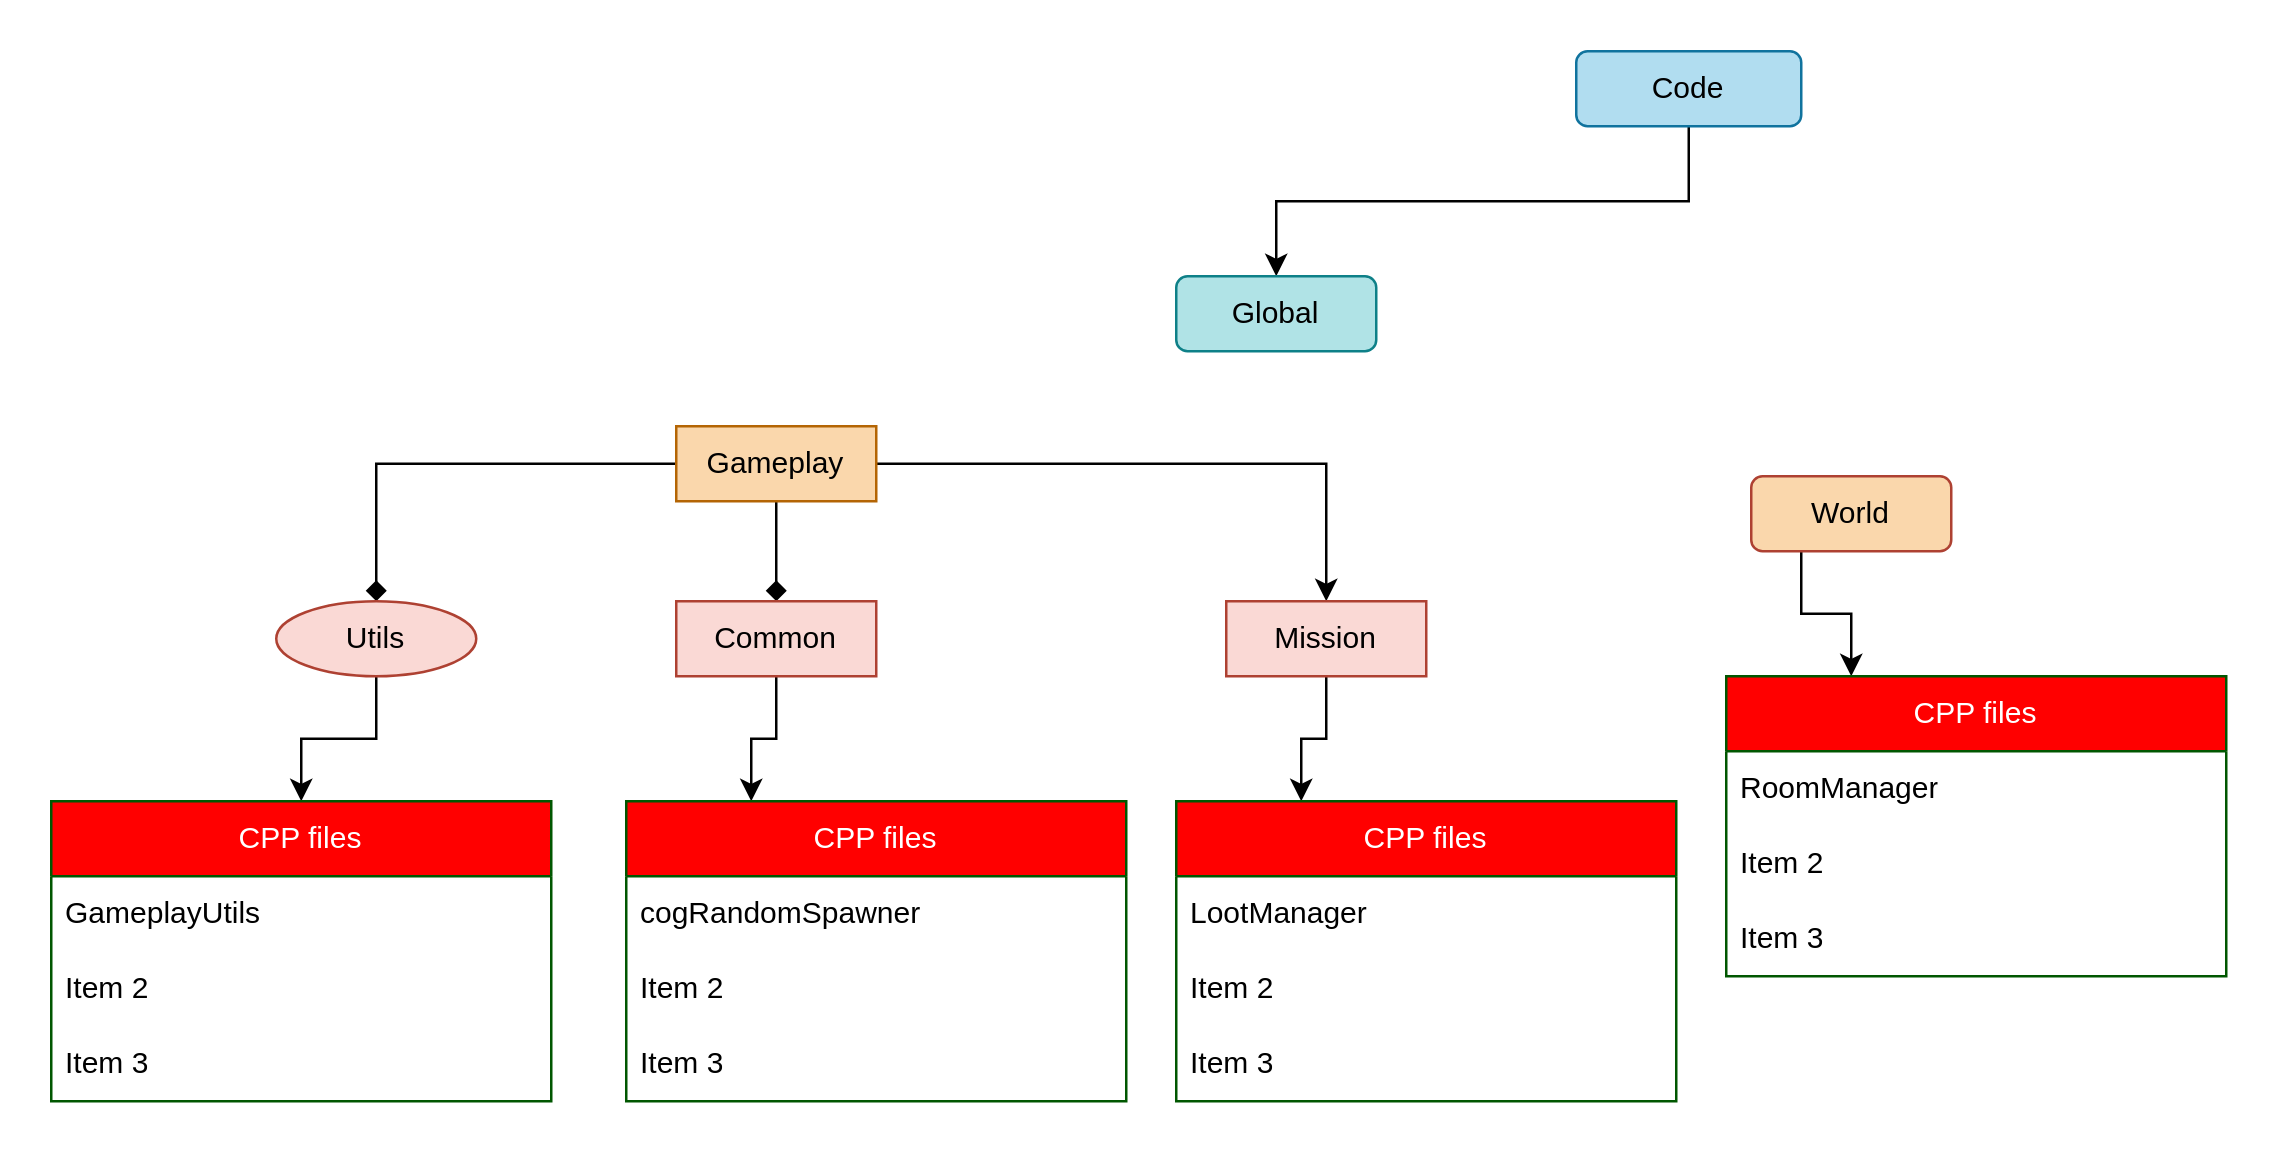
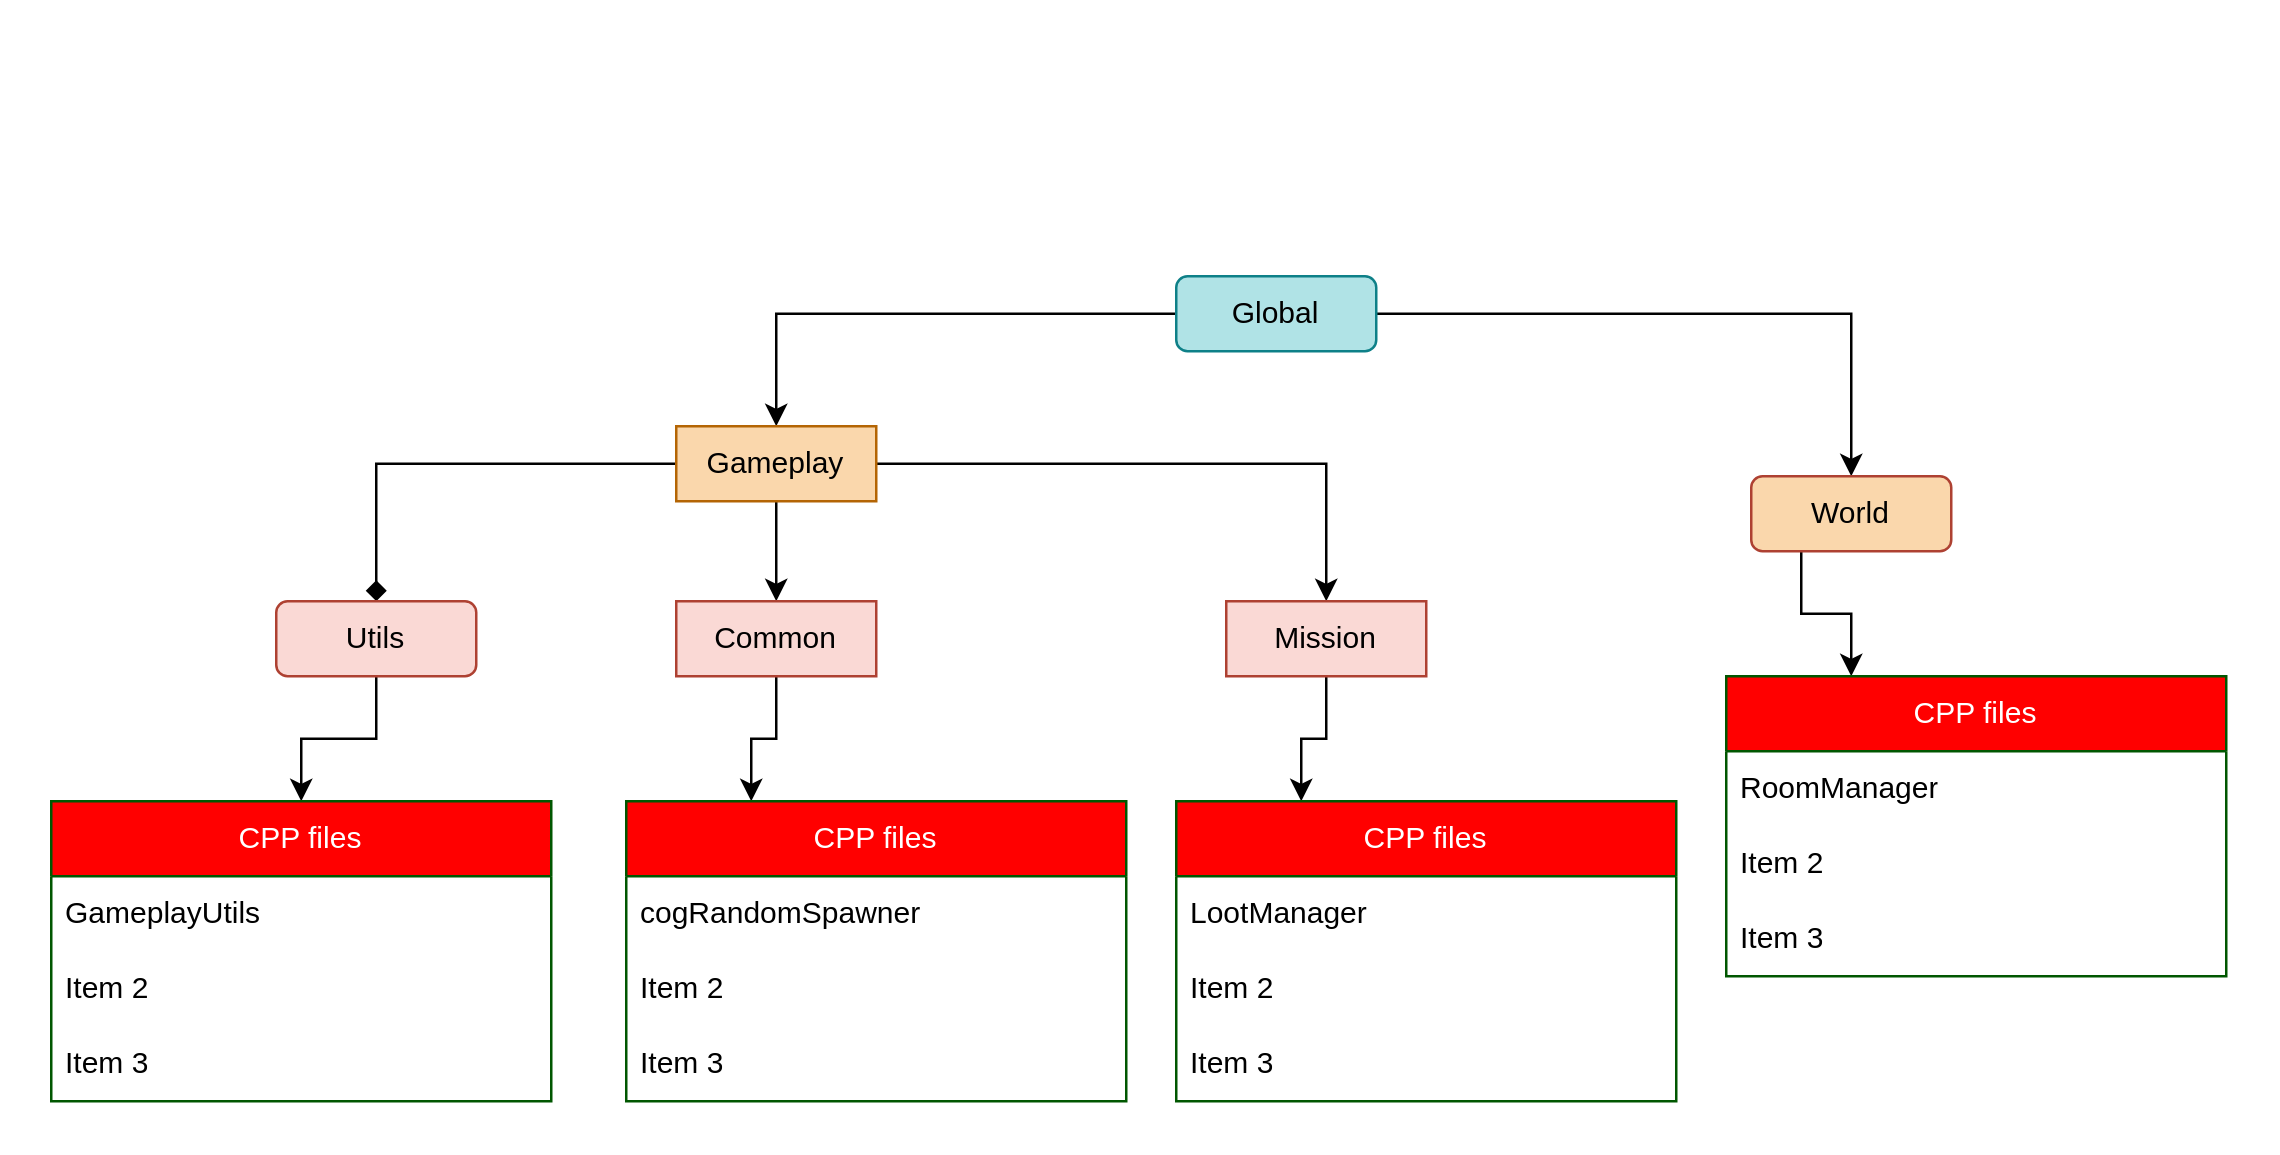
(1689, 89) -> none
(1491, 201) -> none
none -> (928, 314)
none -> (1686, 314)
(776, 581) -> (776, 582)
(376, 639) -> (376, 639)
